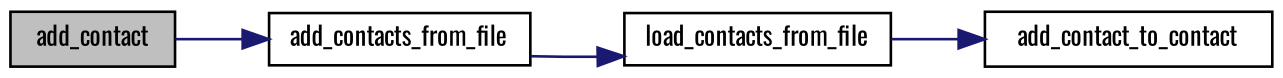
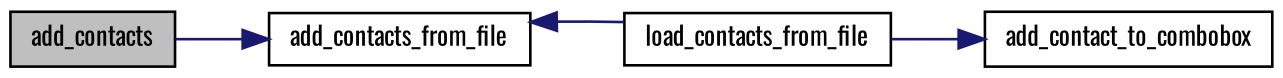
(93, 39) -> (93, 39)
(1129, 39) -> (1129, 39)
(564, 57) -> (591, 22)
